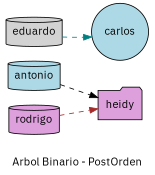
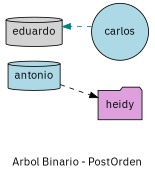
(73, 37) -> (81, 26)
(34, 120) -> none
